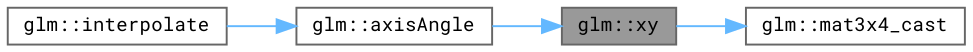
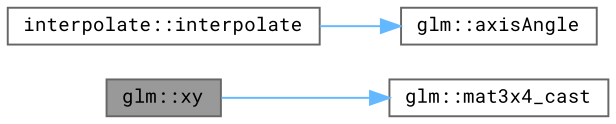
(117, 26) -> (164, 26)
(517, 26) -> none
